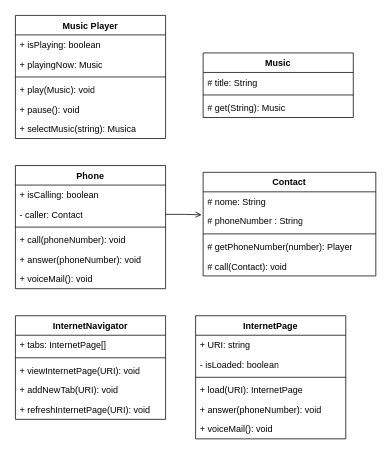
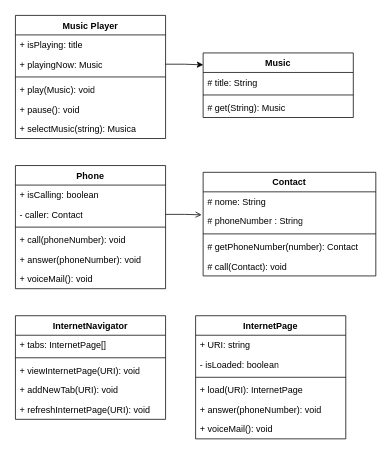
(62, 46) -> (56, 46)
none -> (183, 64)
(283, 247) -> (287, 247)
